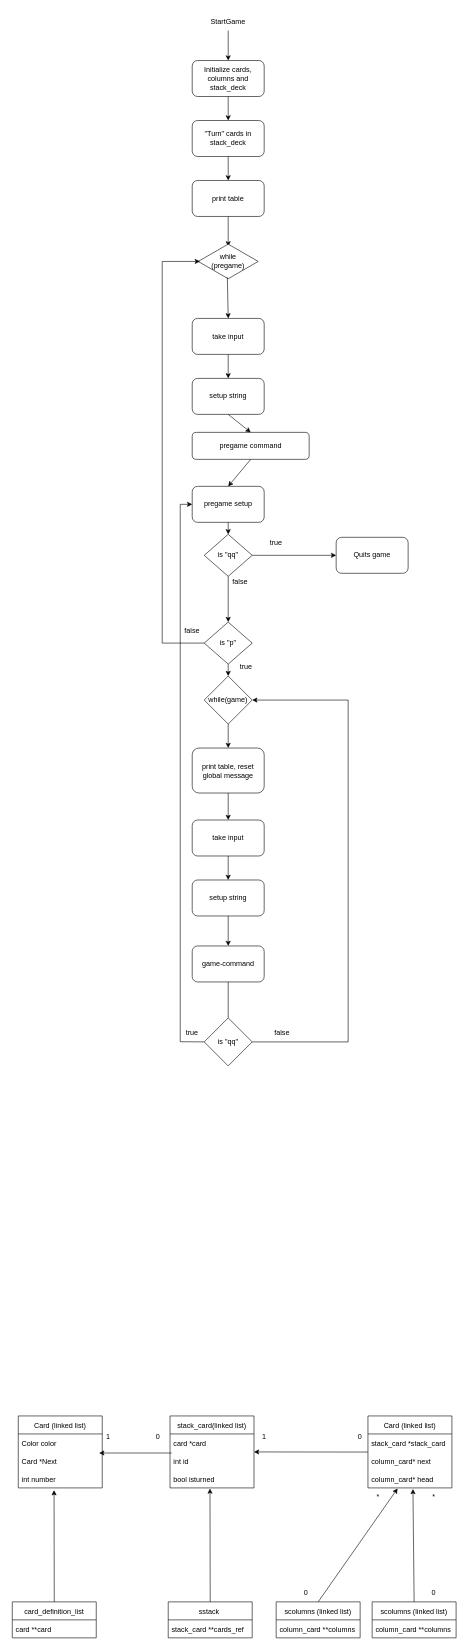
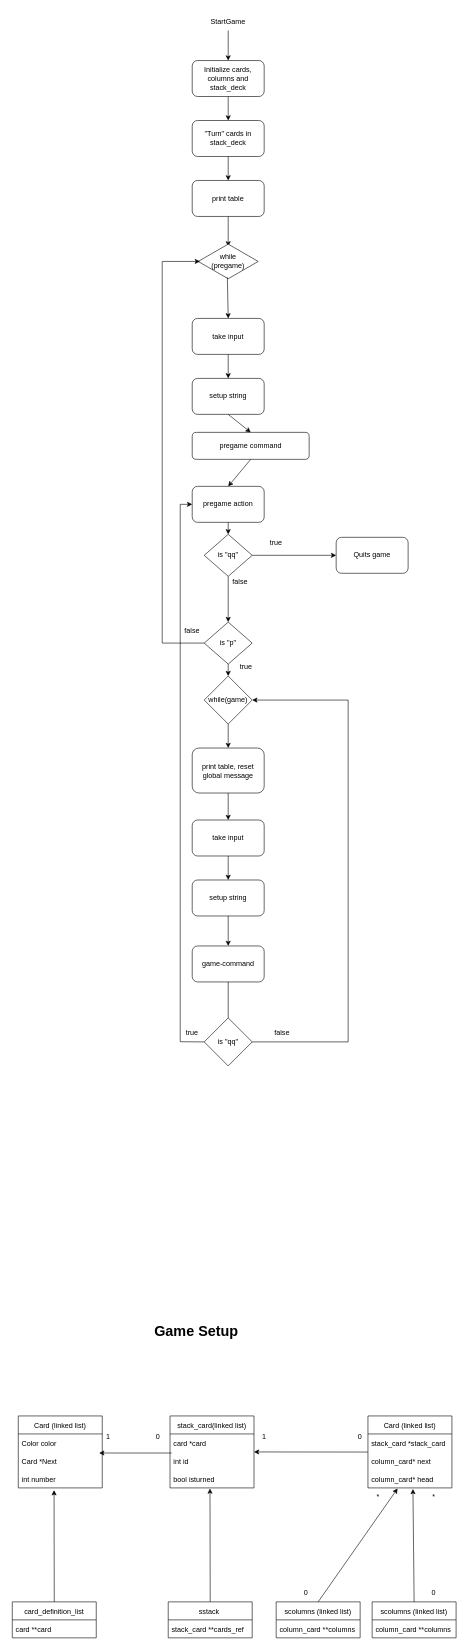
(228, 504) -> (228, 504)
none -> (209, 1356)
